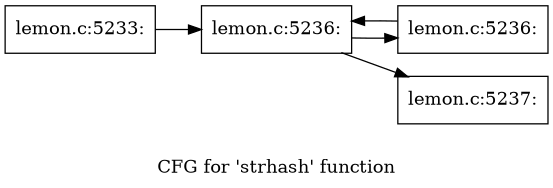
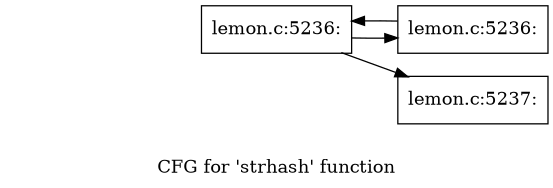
(80, 30) -> none
